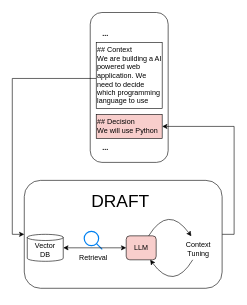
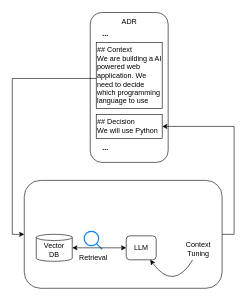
none -> (129, 21)
(129, 126) -> (129, 126)
(120, 201) -> none
(168, 220) -> none
(45, 248) -> (54, 248)
(141, 248) -> (141, 248)
